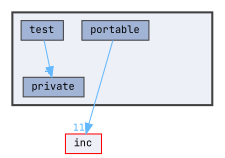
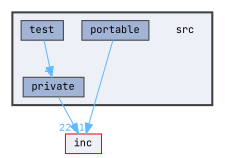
none -> (186, 30)
none -> (66, 112)
